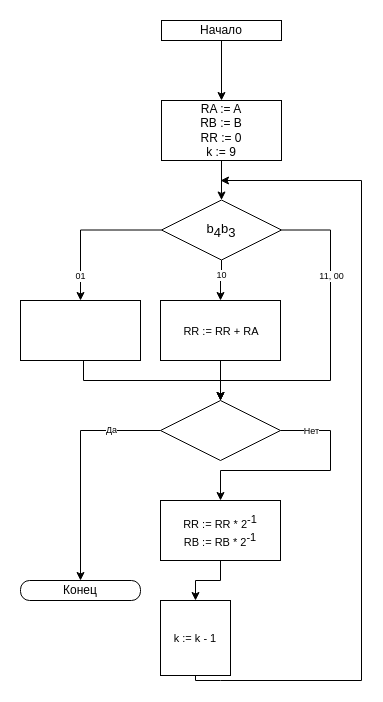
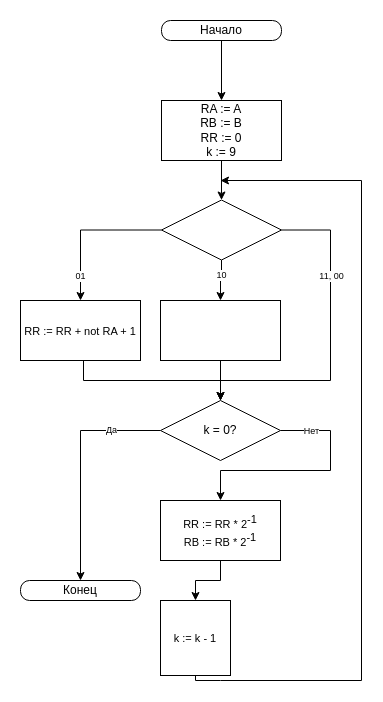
(222, 31) -> (222, 31)
(222, 230) -> none
none -> (81, 331)
(222, 331) -> none
none -> (221, 431)
